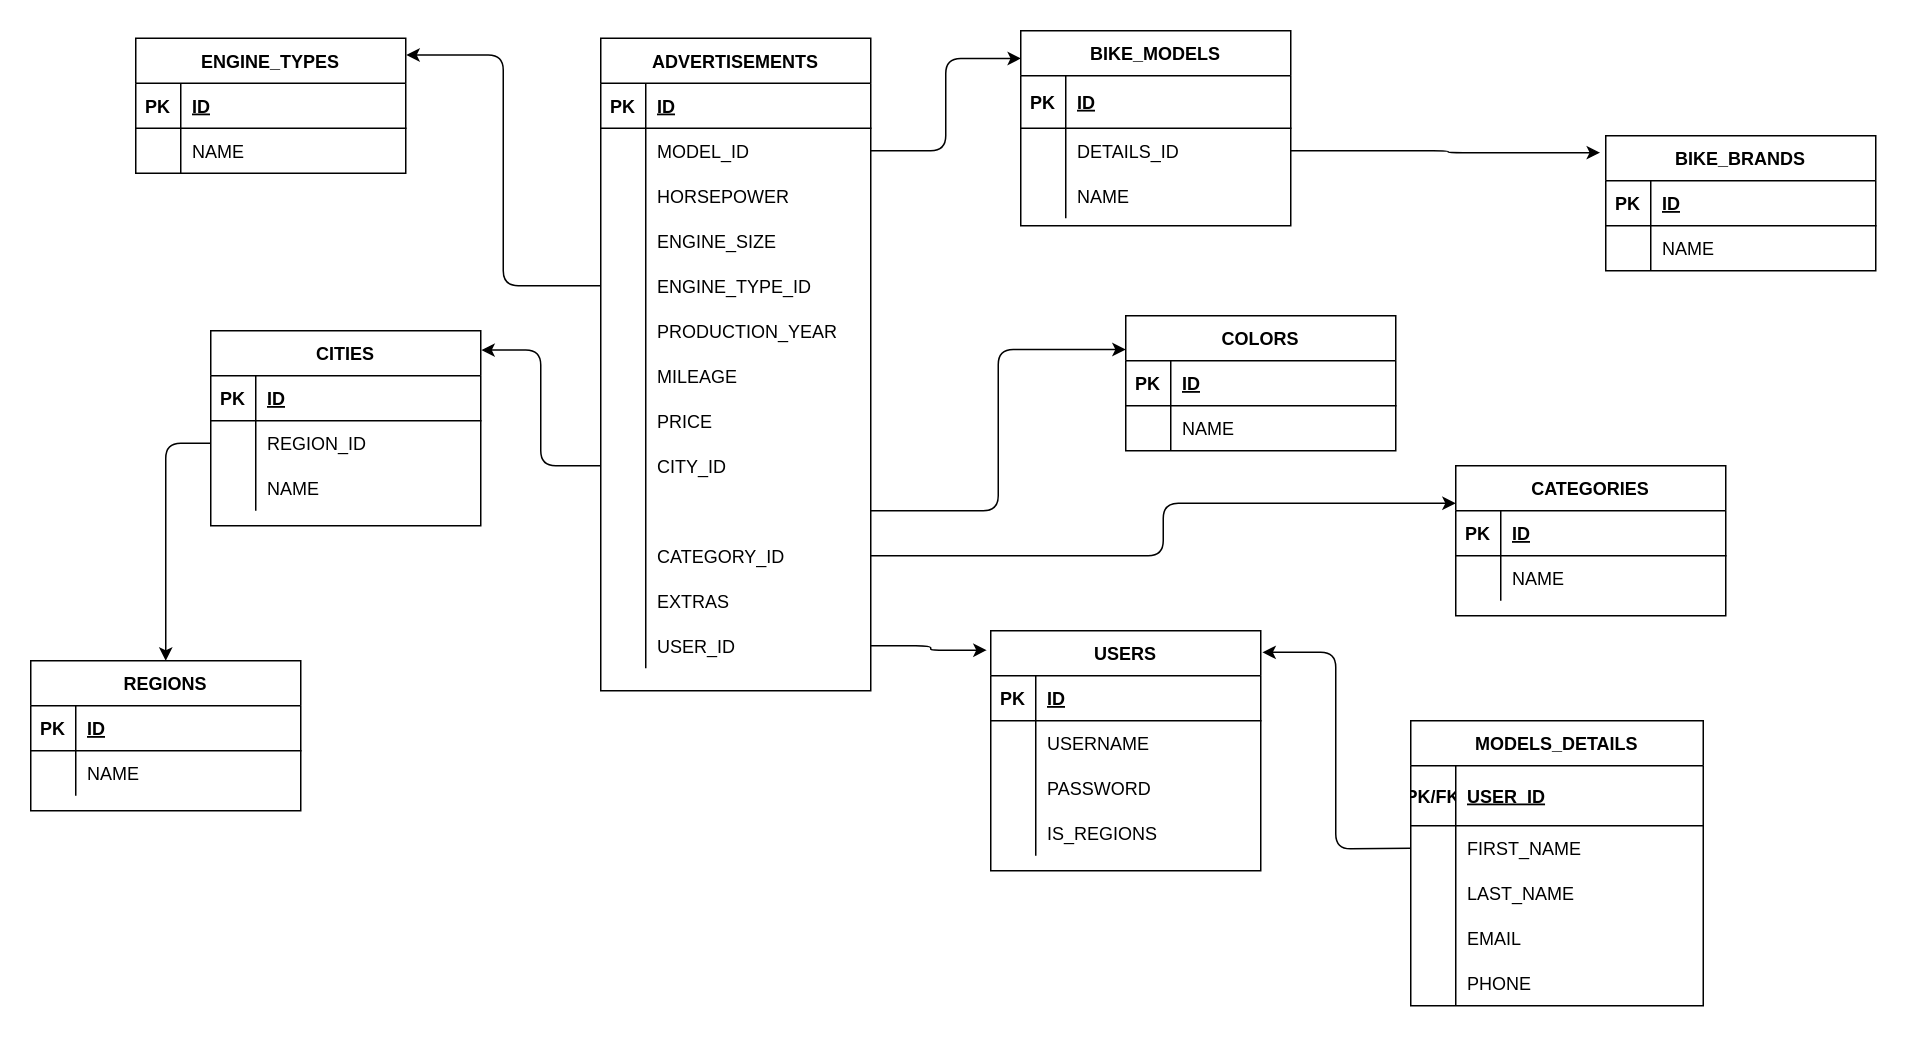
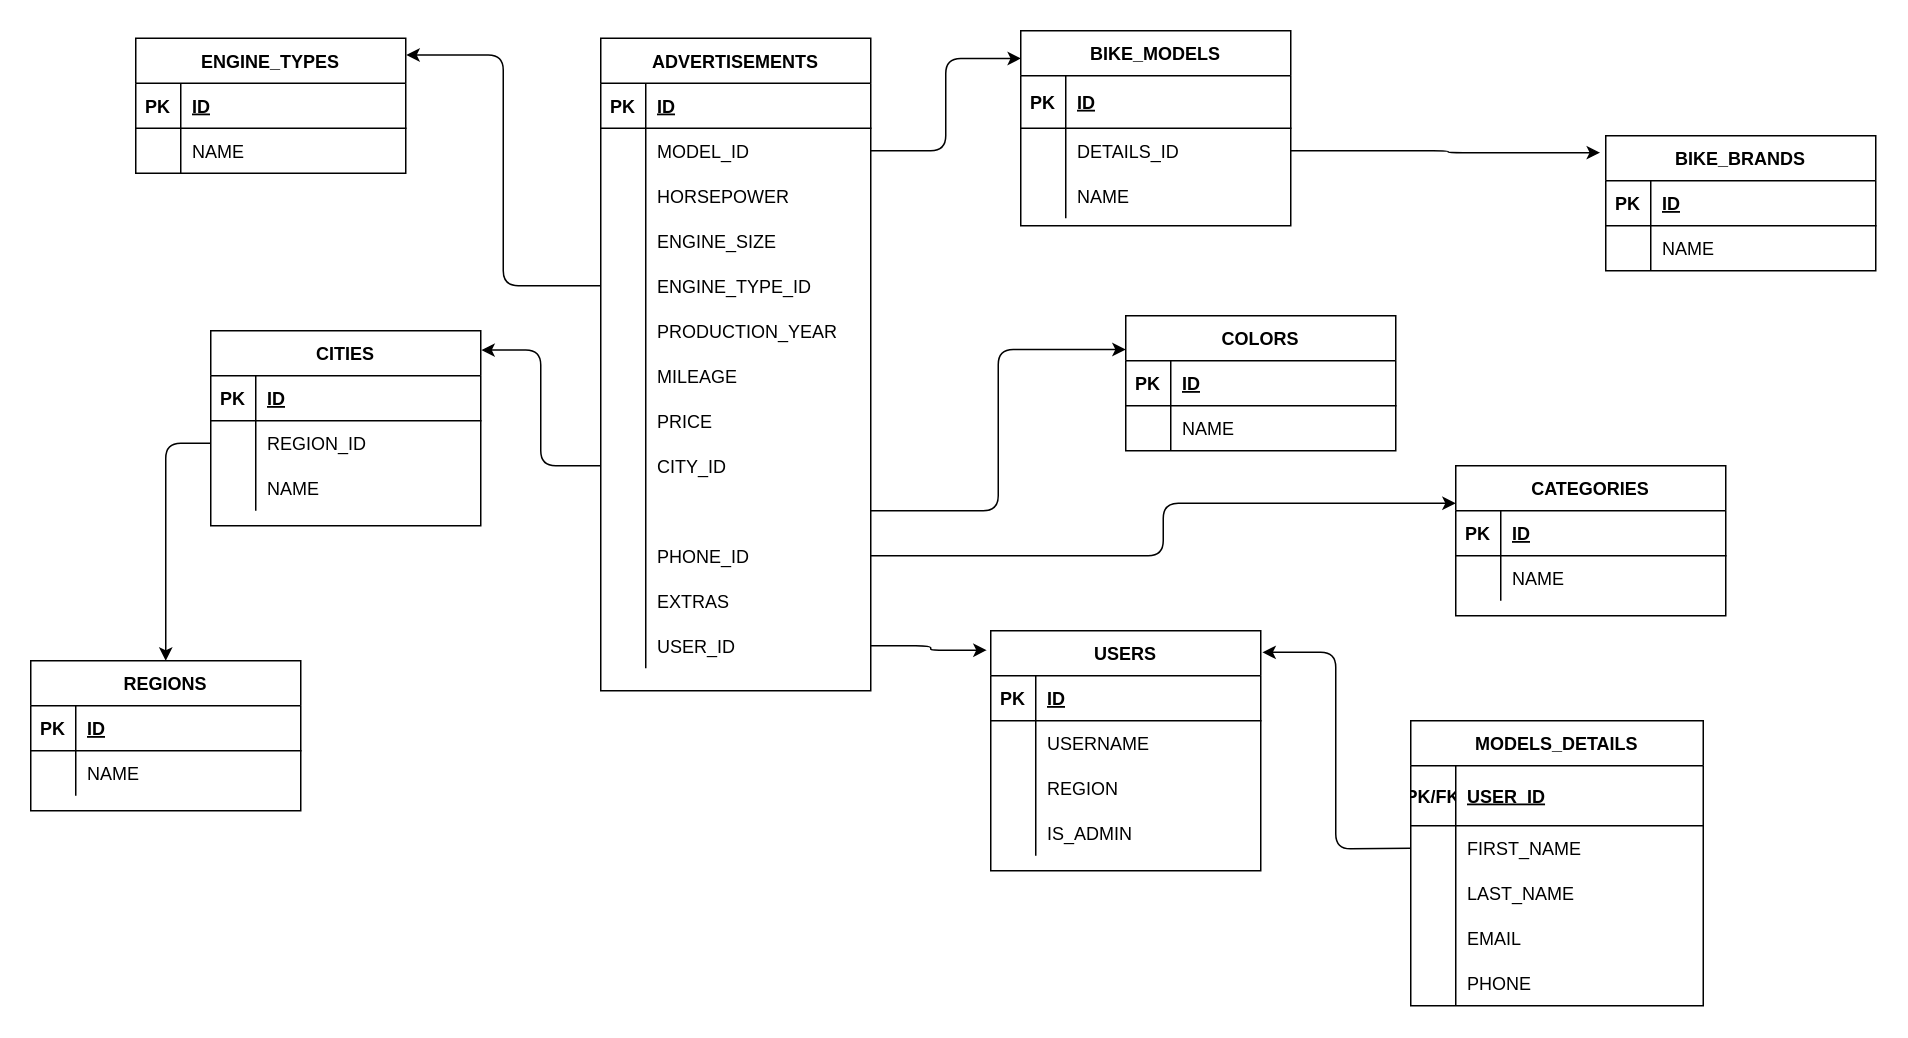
(712, 557) -> (697, 557)
(1087, 789) -> (1077, 789)
(1097, 834) -> (1087, 834)
